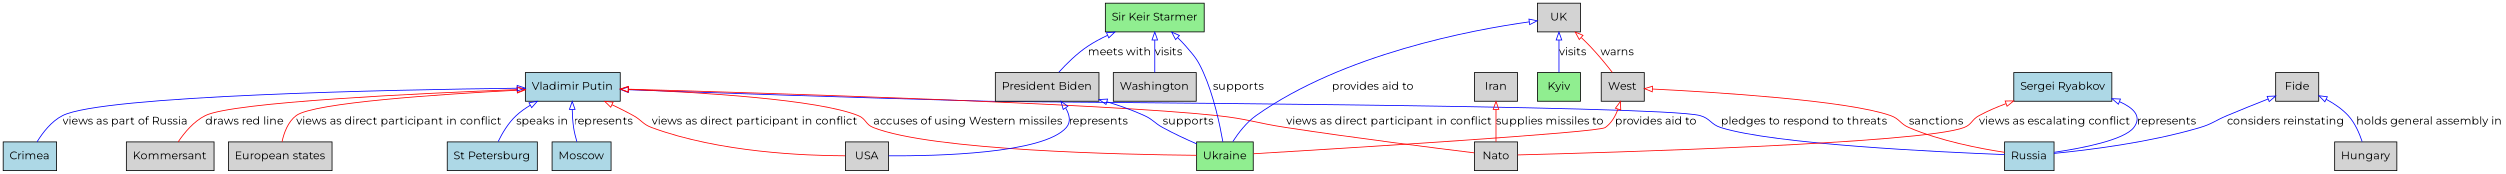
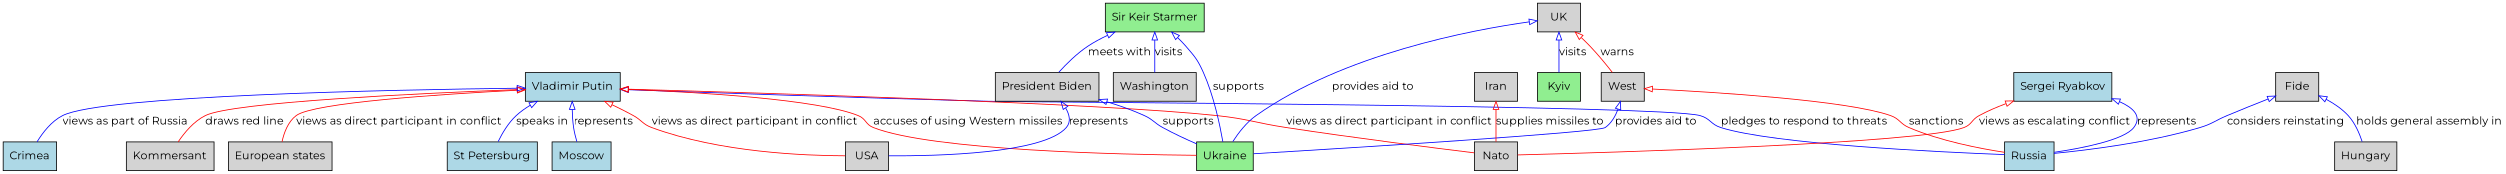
(1441, 142) -> (1441, 142)
